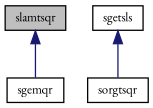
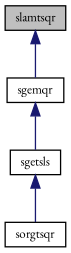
none -> (35, 133)
